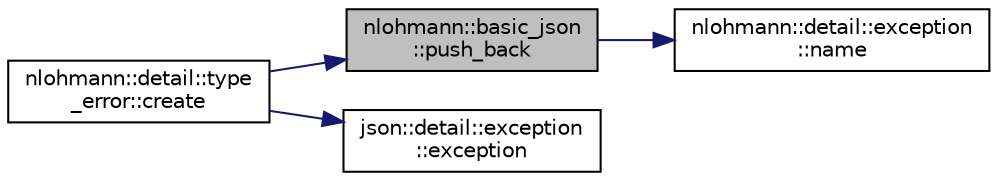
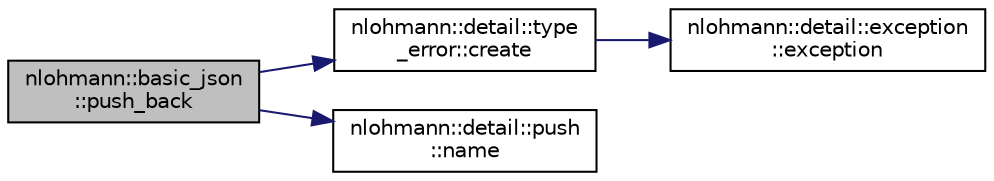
(832, 40) -> (465, 141)
(298, 67) -> (287, 68)
(472, 141) -> (828, 40)
